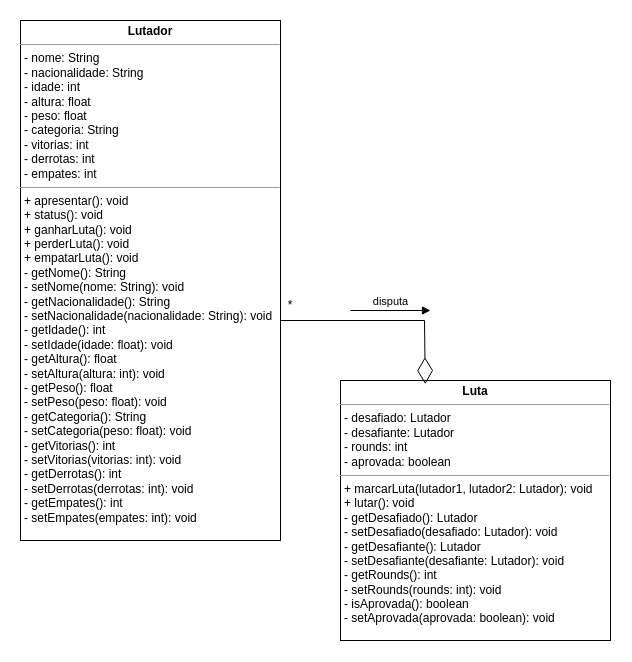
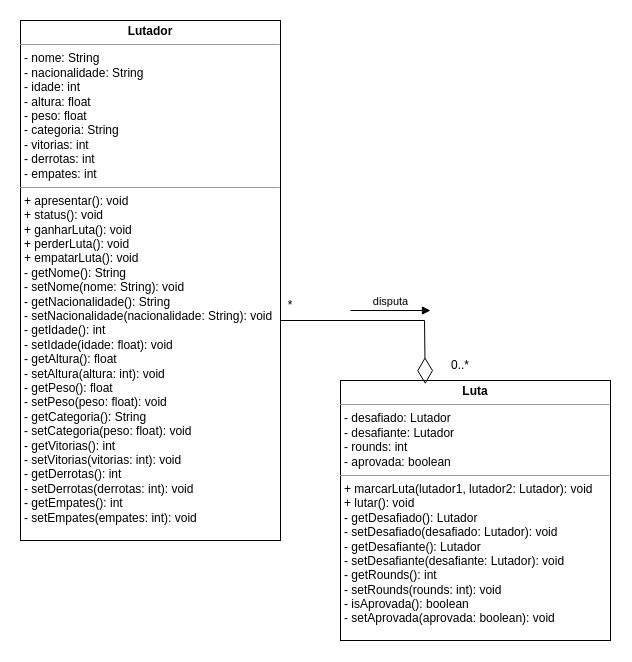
none -> (461, 366)
